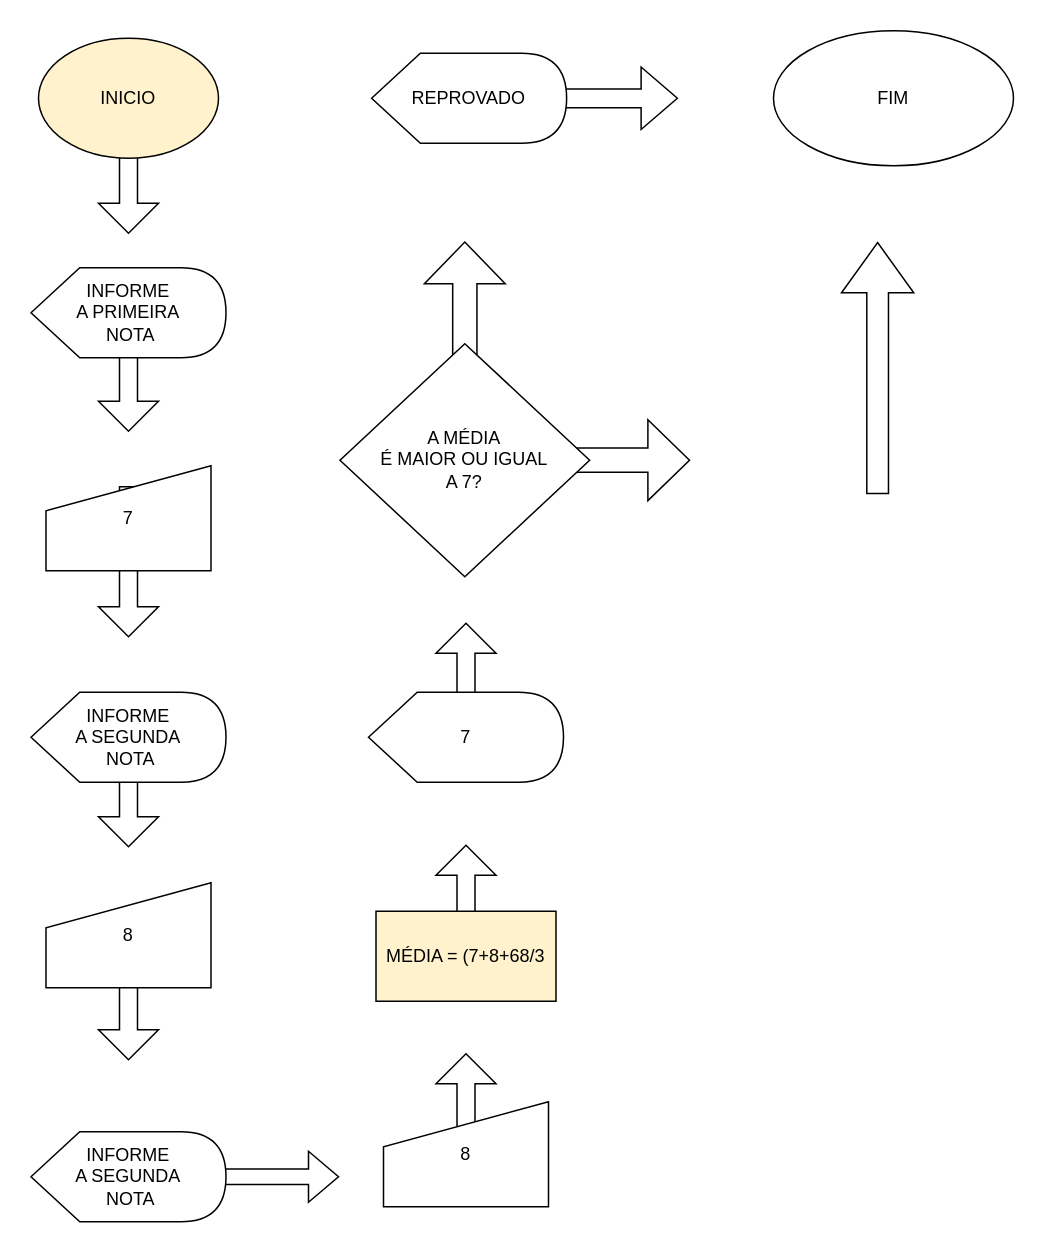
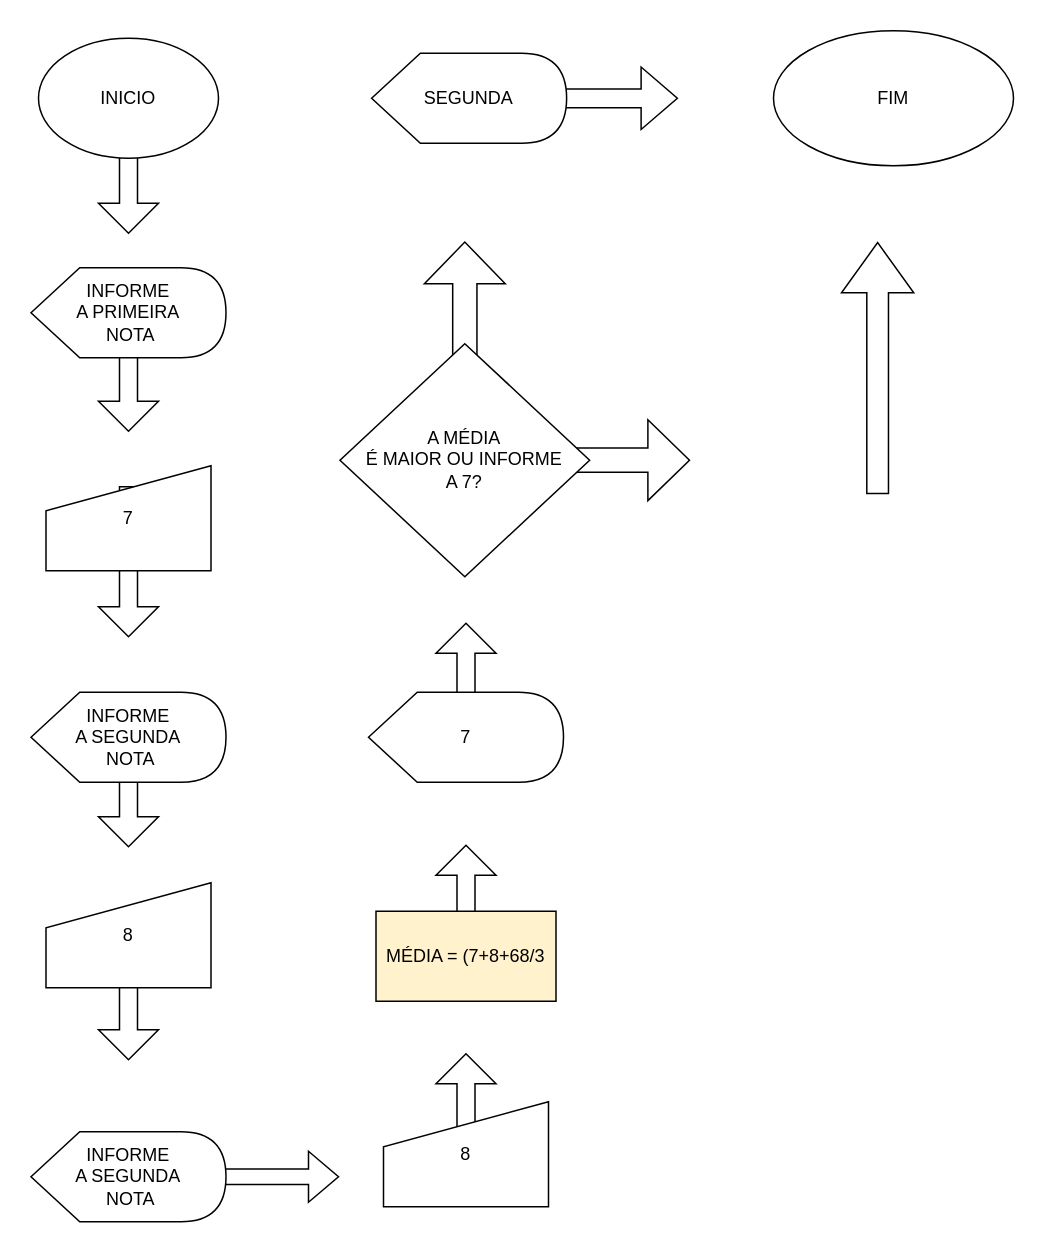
(128, 98) -> (128, 98)
(469, 98) -> (469, 98)
(464, 460) -> (464, 460)
